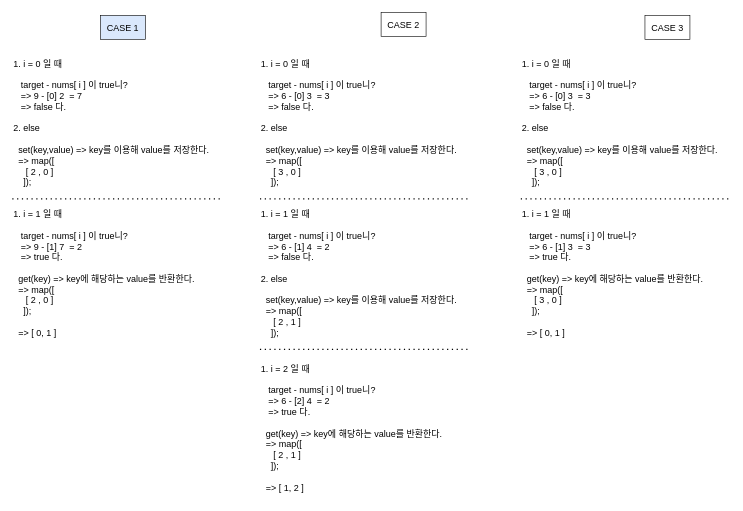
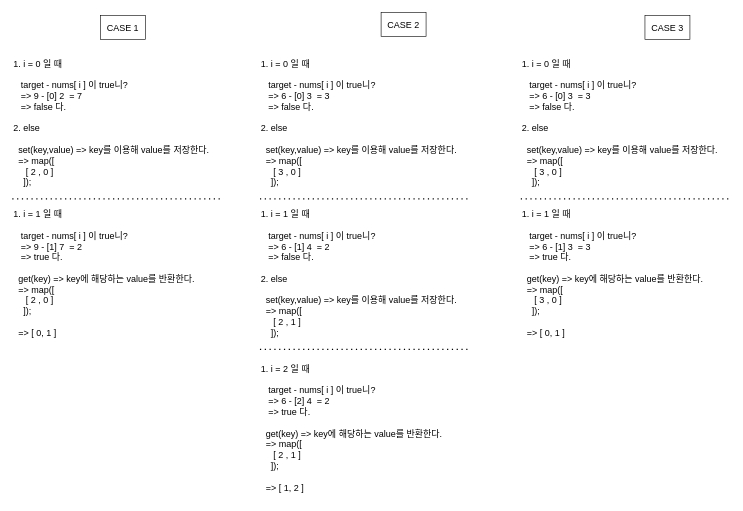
(123, 27) -> (123, 27)
